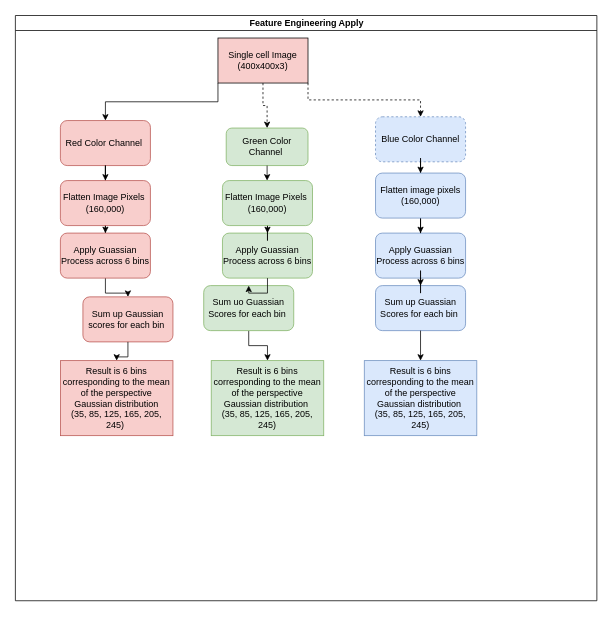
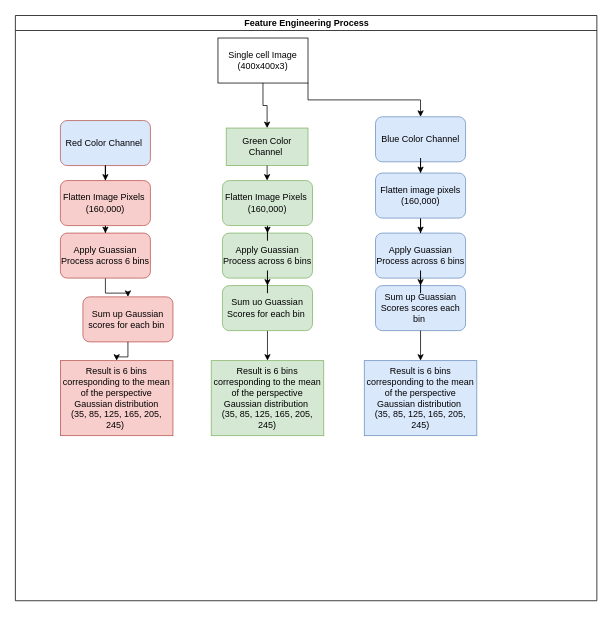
(307, 23) -> (307, 23)
(263, 60) -> (263, 60)
(368, 100) -> (368, 100)
(157, 102) -> none
(263, 103) -> (263, 103)
(420, 139) -> (420, 139)
(105, 143) -> (105, 143)
(267, 147) -> (267, 147)
(249, 308) -> (267, 308)
(420, 308) -> (420, 308)
